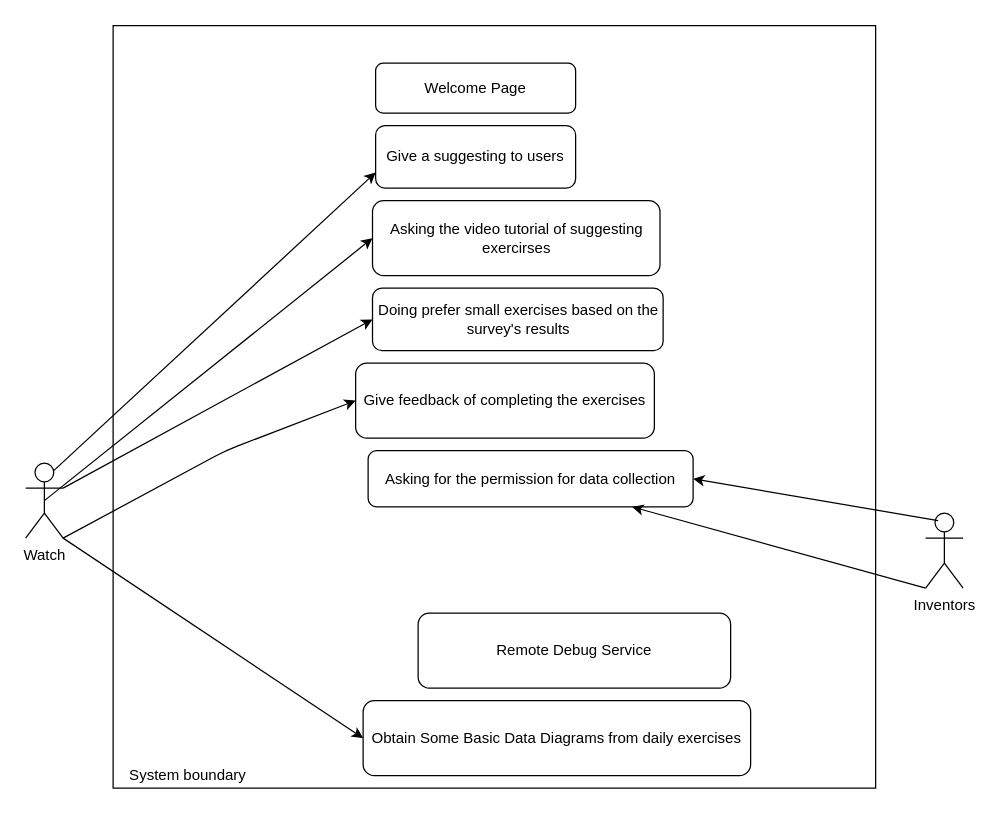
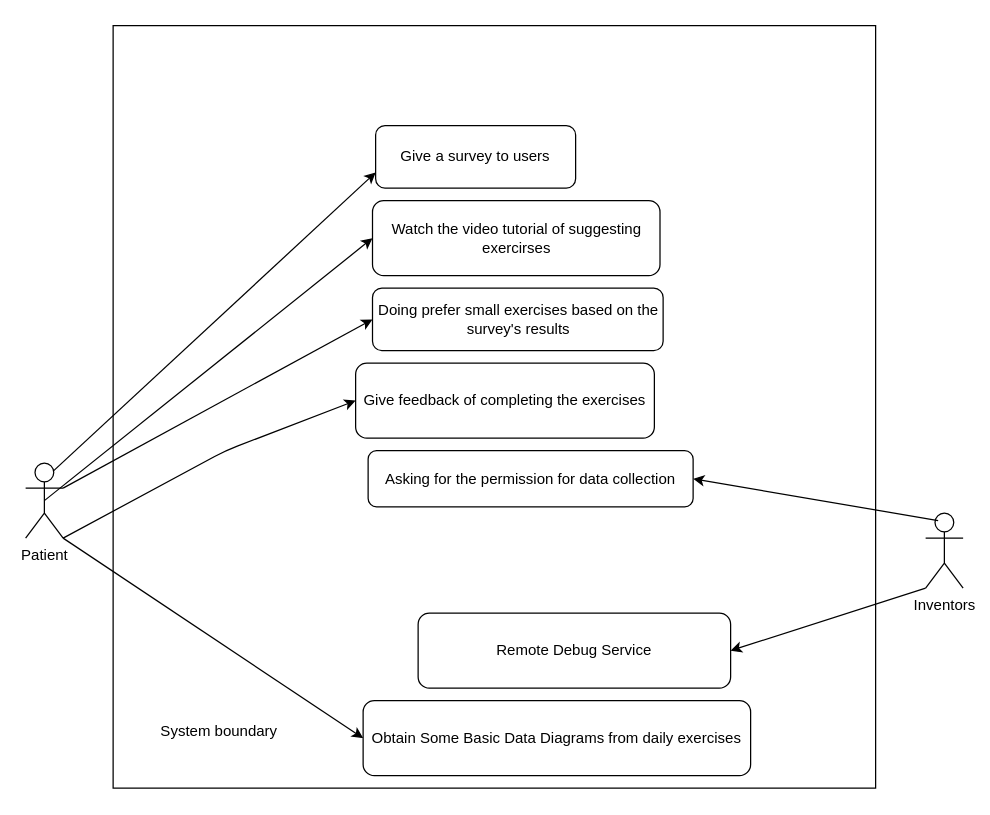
(476, 88) -> none
(476, 157) -> (476, 157)
(517, 238) -> (517, 238)
(782, 548) -> (831, 618)
(45, 556) -> (45, 556)
(188, 776) -> (219, 732)
